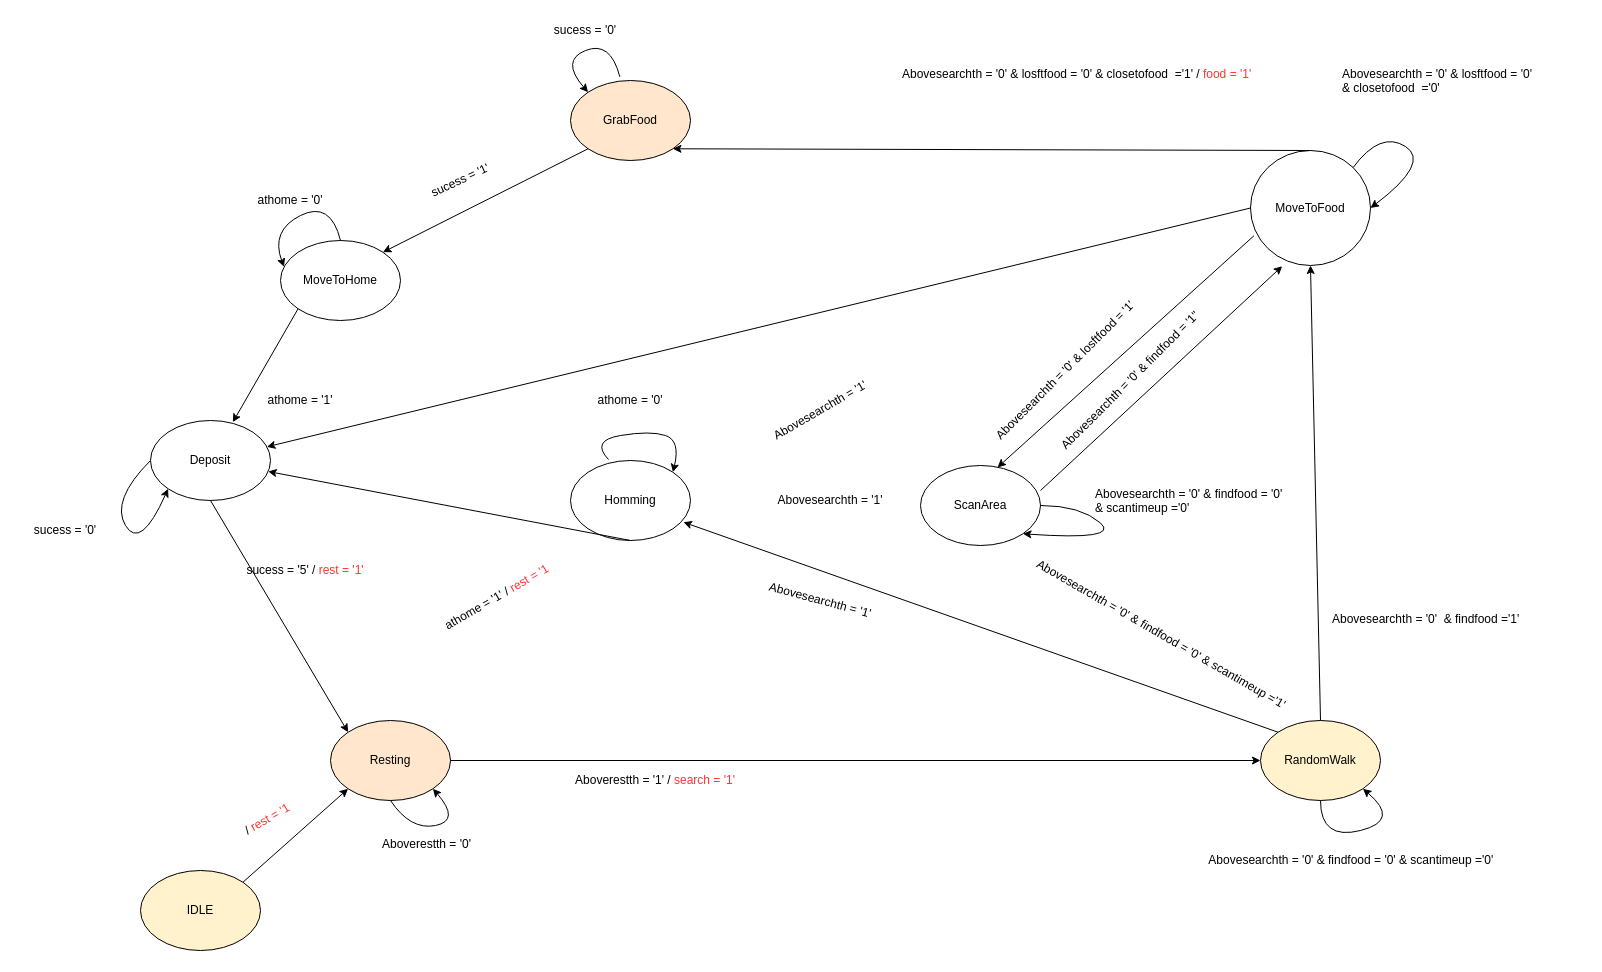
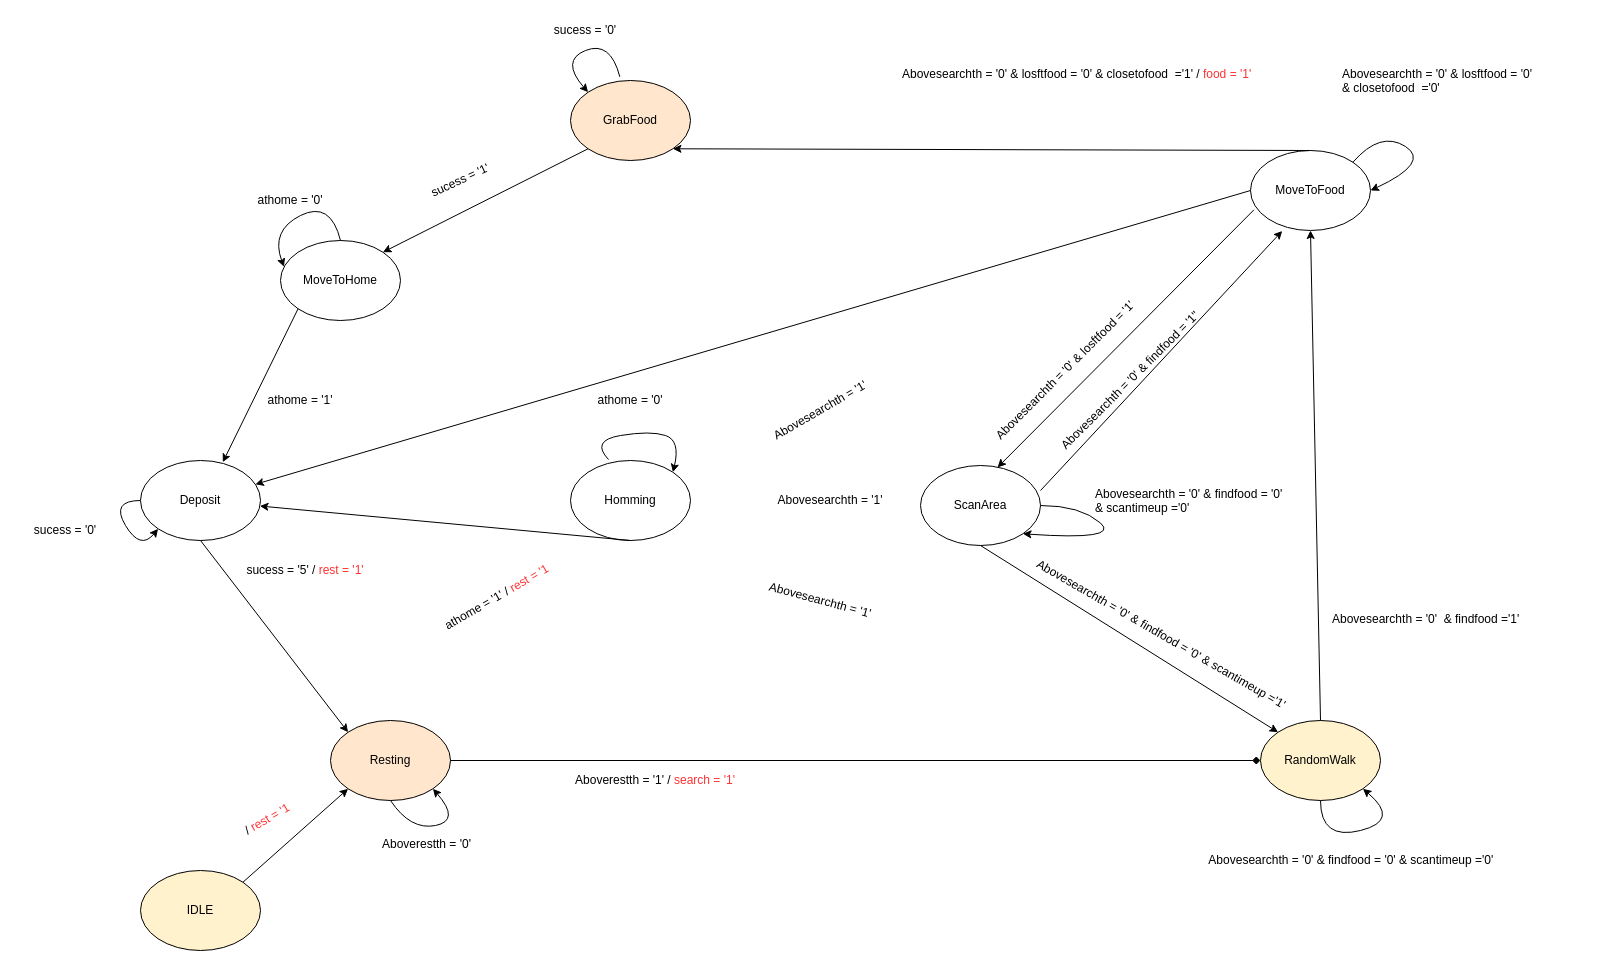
(1311, 208) -> (1311, 191)
(211, 461) -> (201, 501)
(984, 628) -> none
none -> (1127, 637)
(1252, 761) -> (1252, 761)
